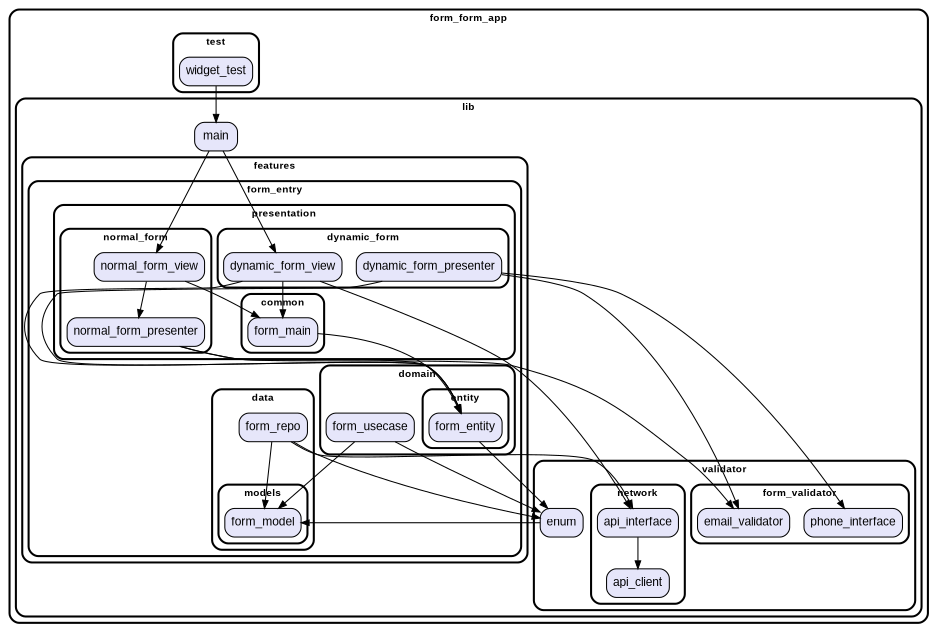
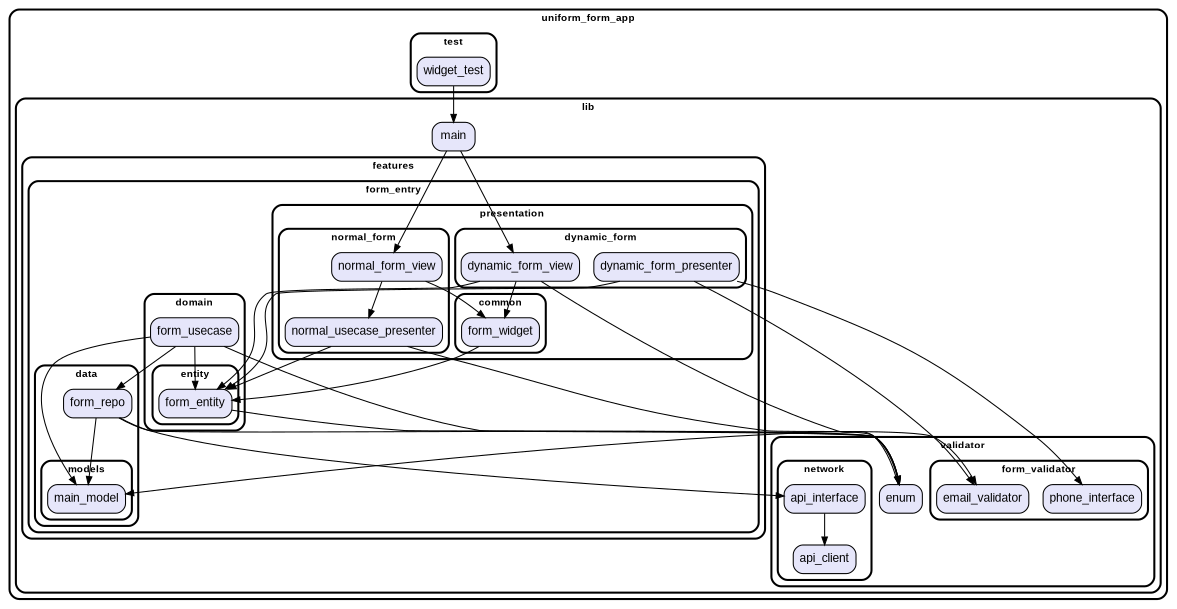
(469, 18) -> (588, 18)
(136, 332) -> (364, 332)
(283, 332) -> (501, 332)
(490, 353) -> (723, 384)
none -> (157, 360)
none -> (195, 360)
(263, 523) -> (87, 499)
